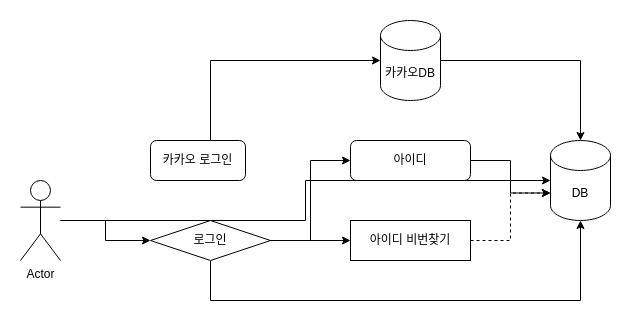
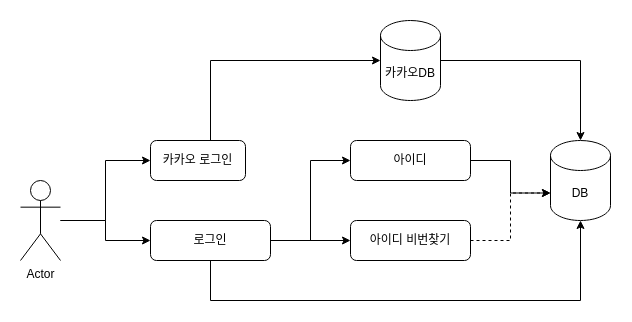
(306, 197) -> (106, 171)
(211, 241) -> (211, 241)
(411, 241) -> (411, 241)
